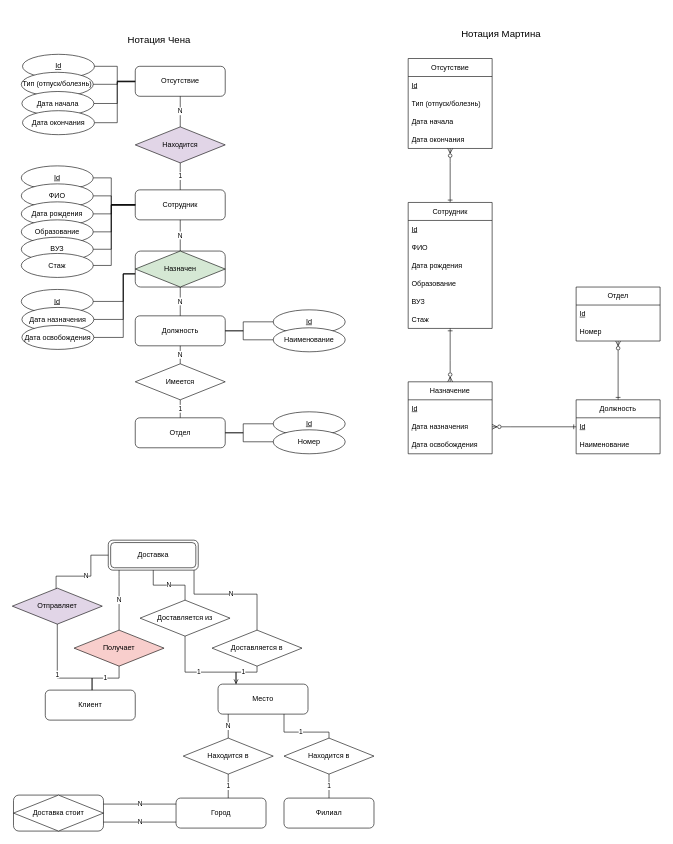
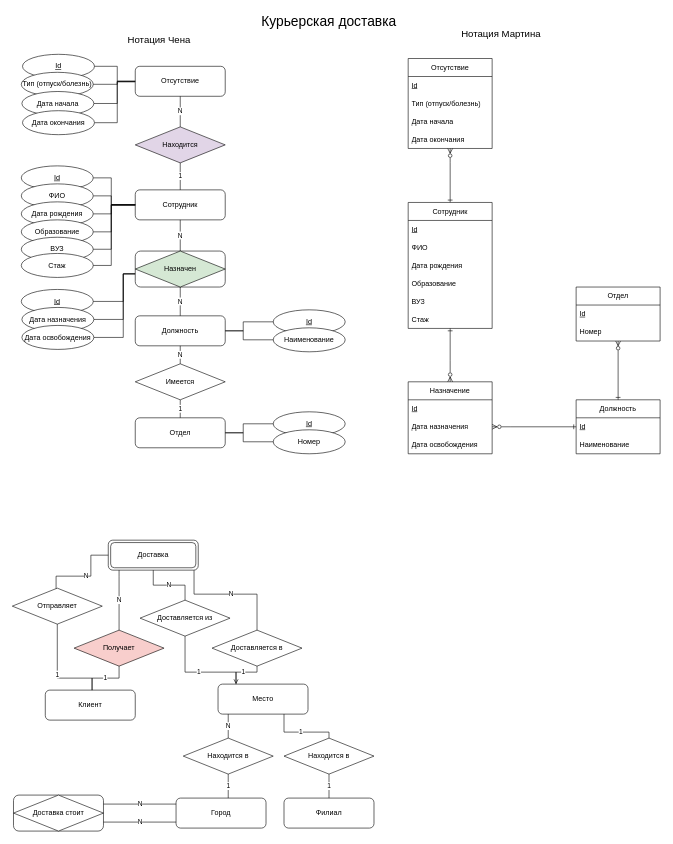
none -> (329, 21)
(57, 606) -> (57, 606)
